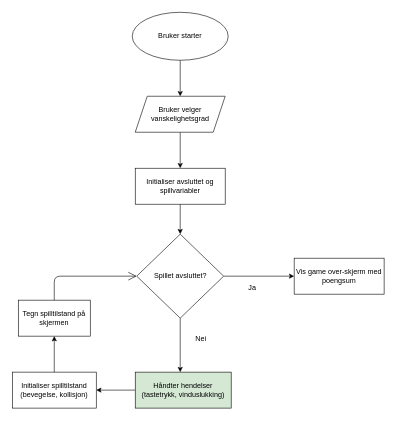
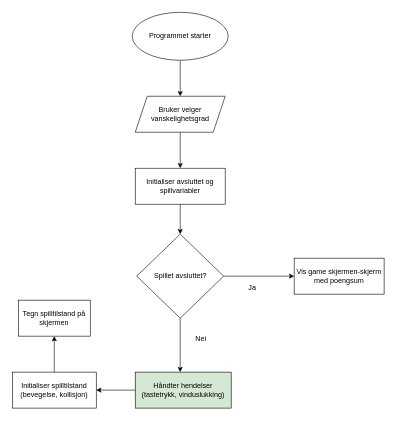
(180, 36) -> (180, 36)
(83, 276) -> none
(339, 276) -> (339, 276)
